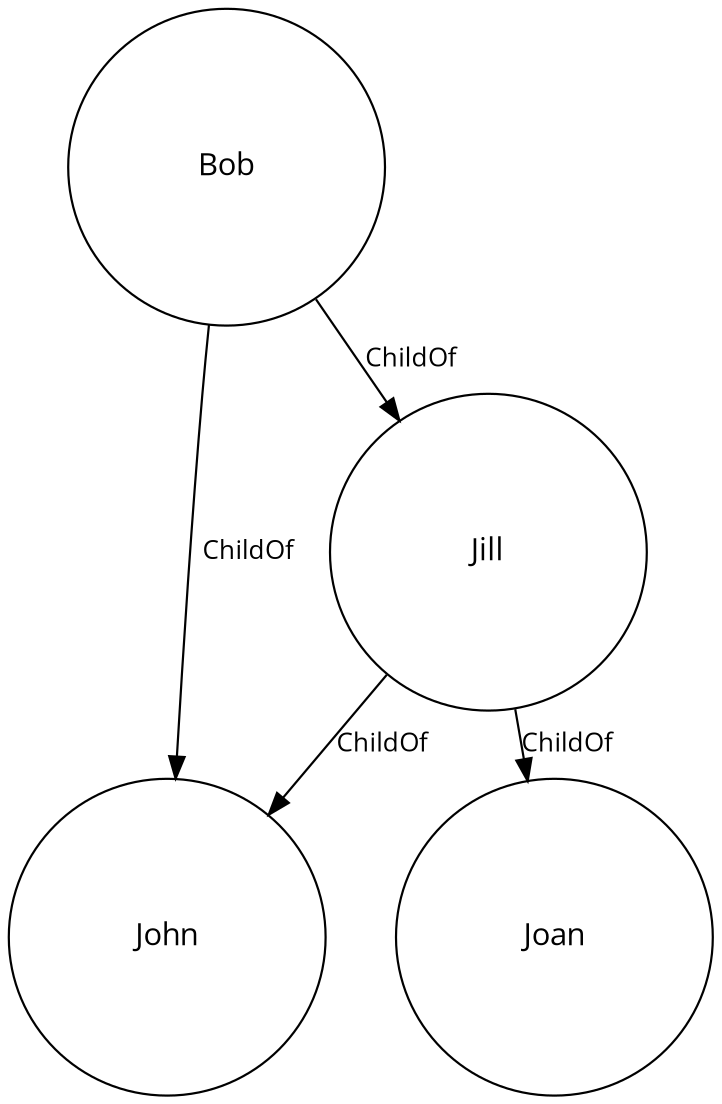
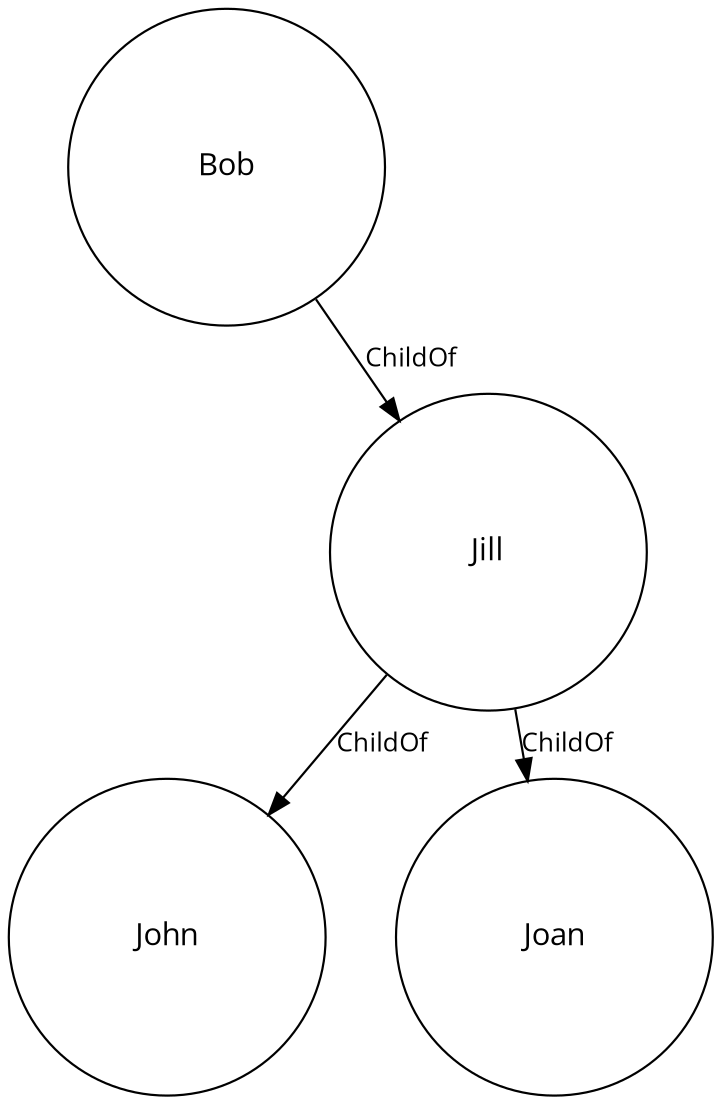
(191, 541) -> none
